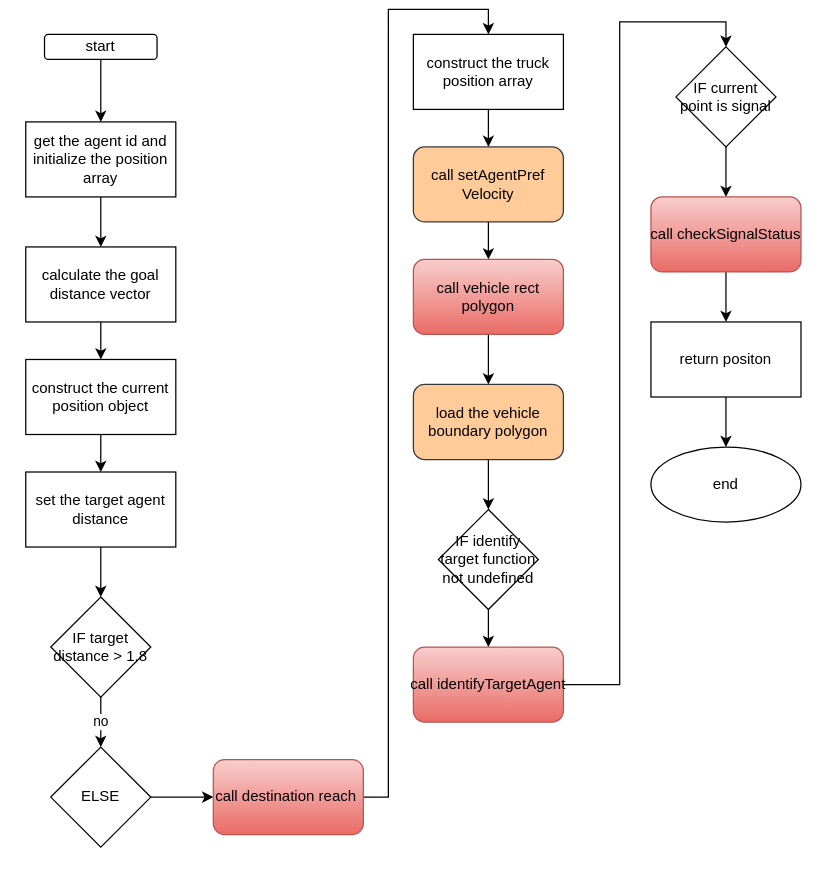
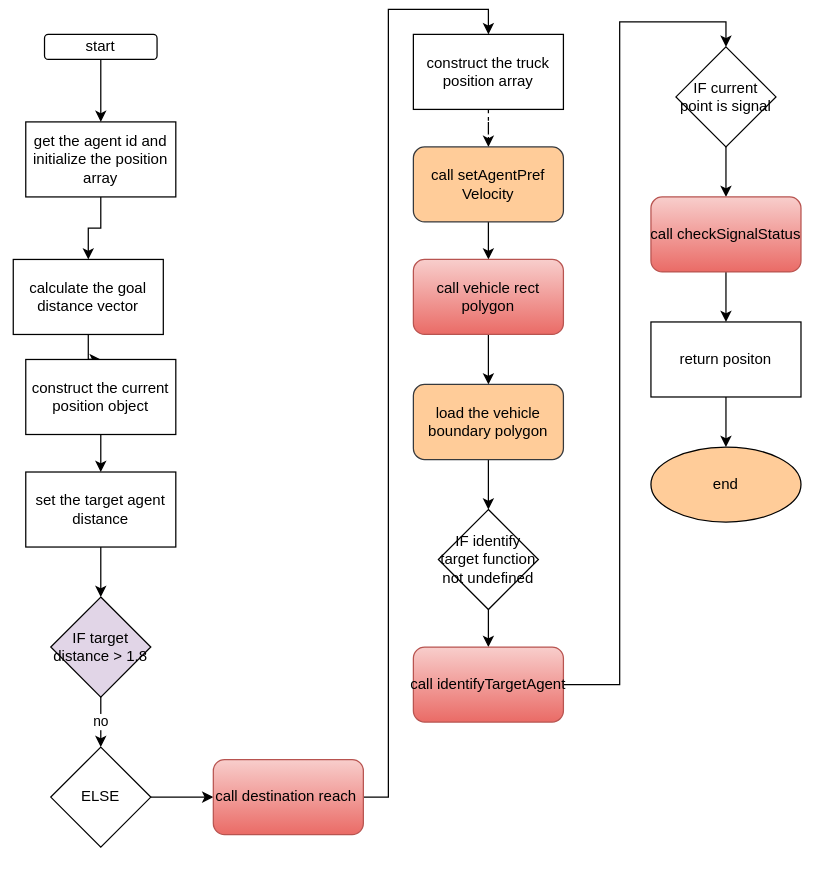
(488, 117) -> (488, 117)
(101, 284) -> (88, 297)
(726, 484) -> (726, 484)
(101, 647) -> (101, 647)
